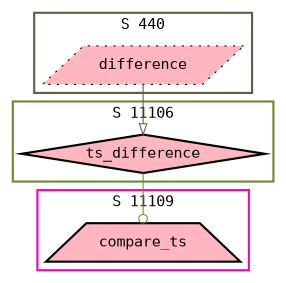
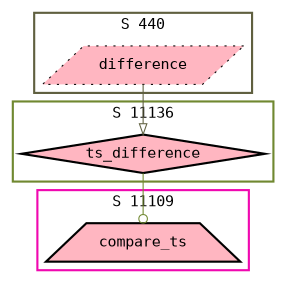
(143, 114) -> (143, 114)
